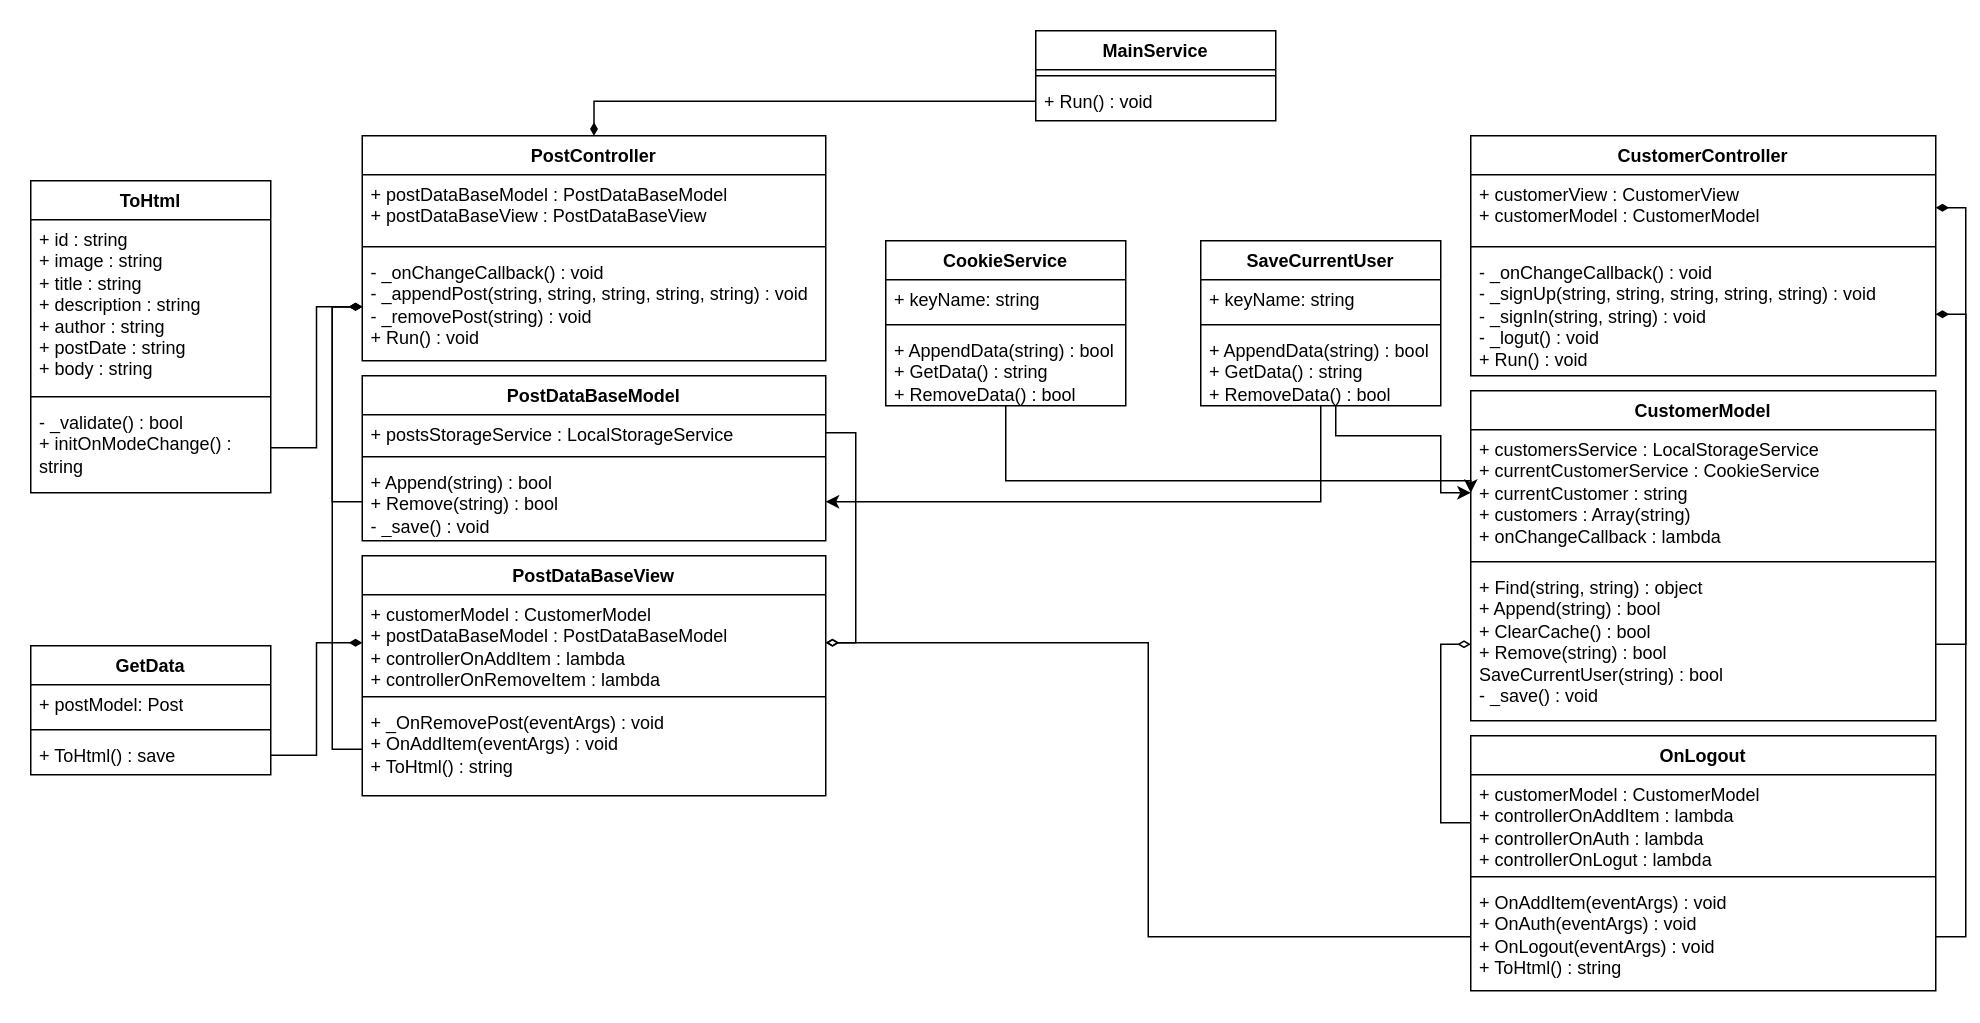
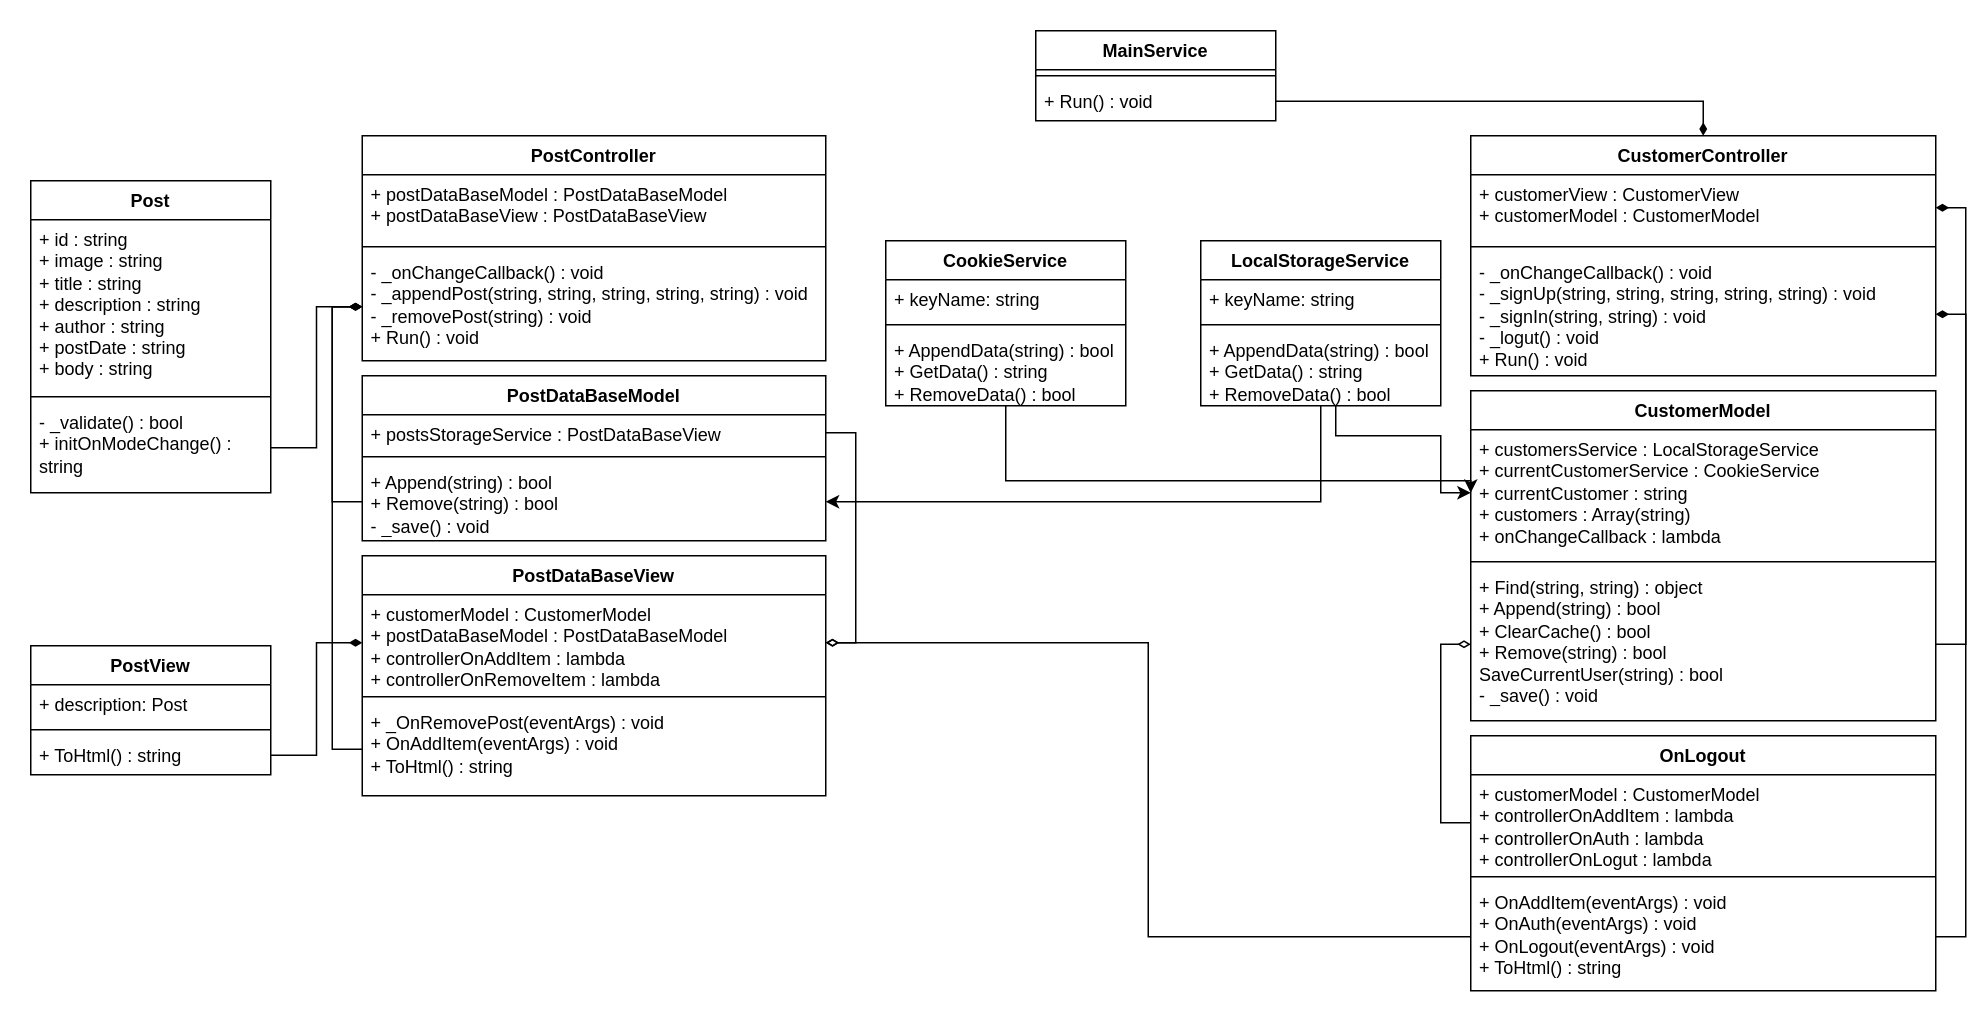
(802, 101) -> none
none -> (1501, 101)
(151, 202) -> (151, 202)
(1321, 262) -> (1321, 262)
(572, 436) -> (559, 436)
(151, 667) -> (151, 667)
(116, 706) -> (124, 706)
(114, 757) -> (121, 757)
